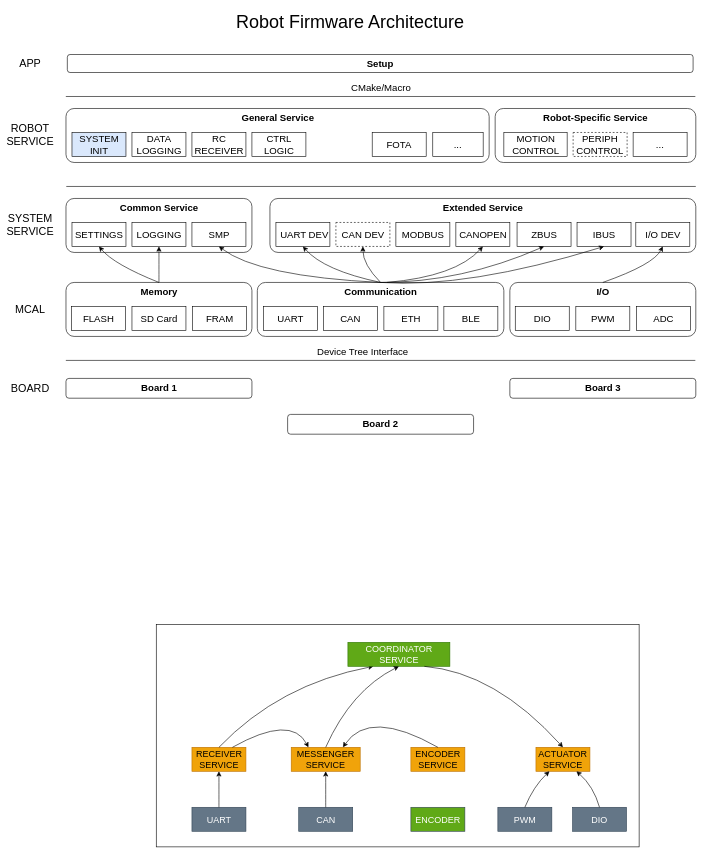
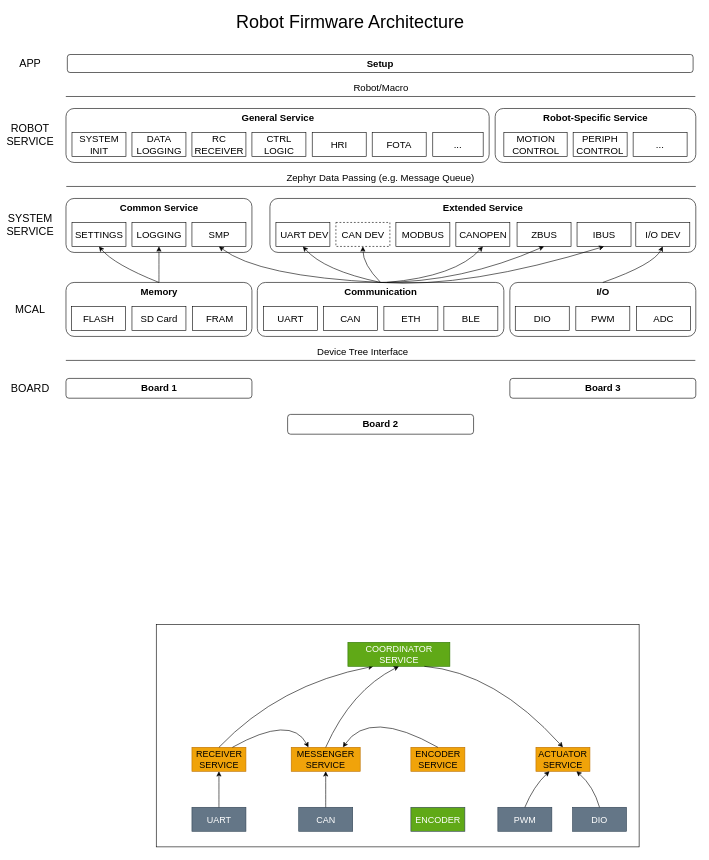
(381, 87) -> (381, 87)
(99, 144) -> (99, 144)
none -> (339, 144)
(600, 144) -> (600, 144)
none -> (381, 177)
